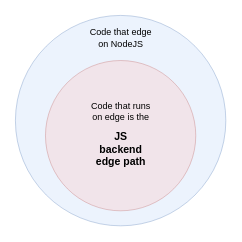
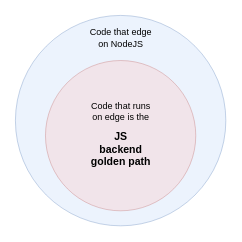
(121, 149) -> (121, 149)
